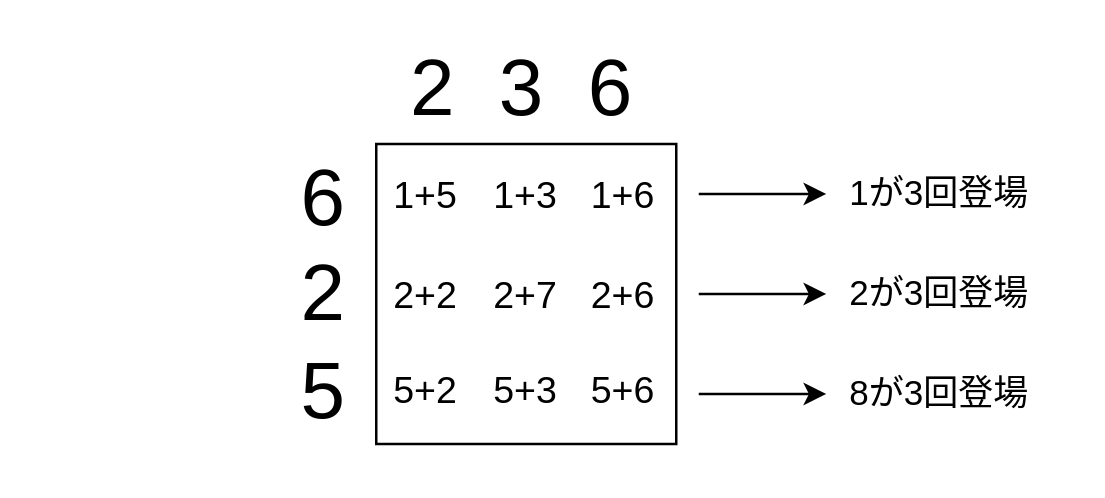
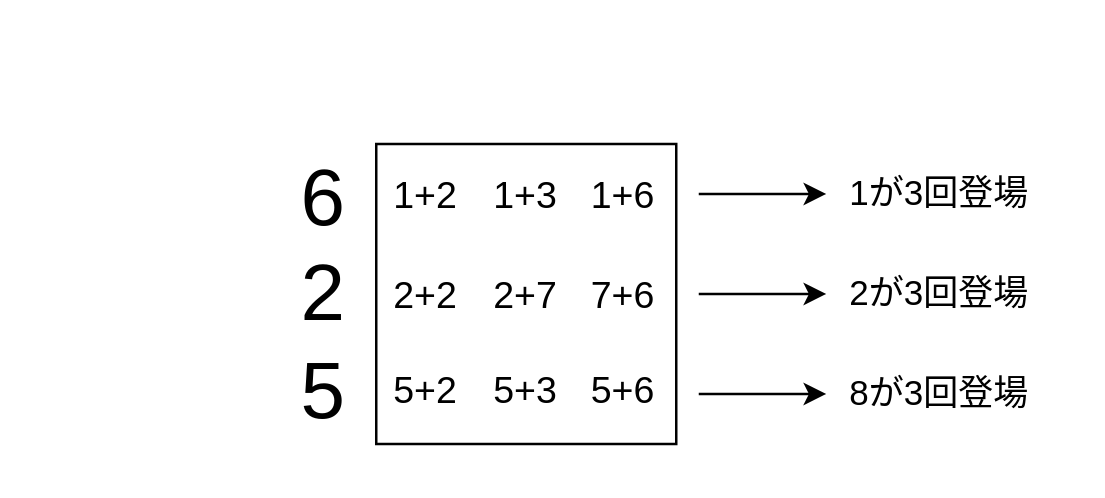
(511, 89) -> none
(426, 194) -> (426, 194)
(624, 294) -> (624, 294)
